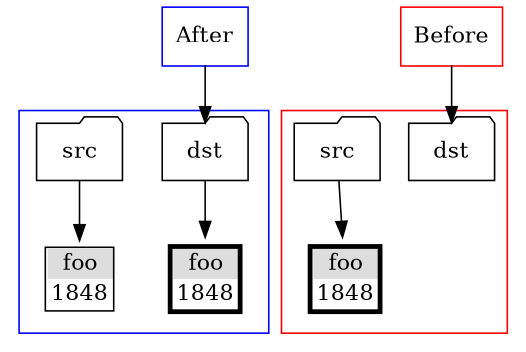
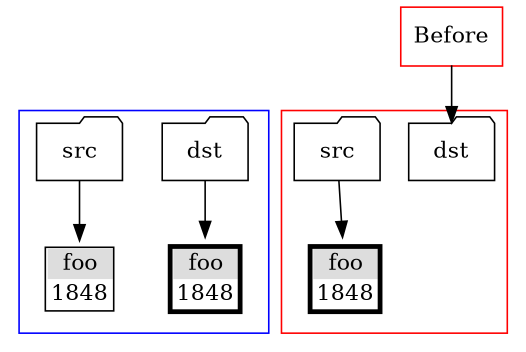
(205, 37) -> none
